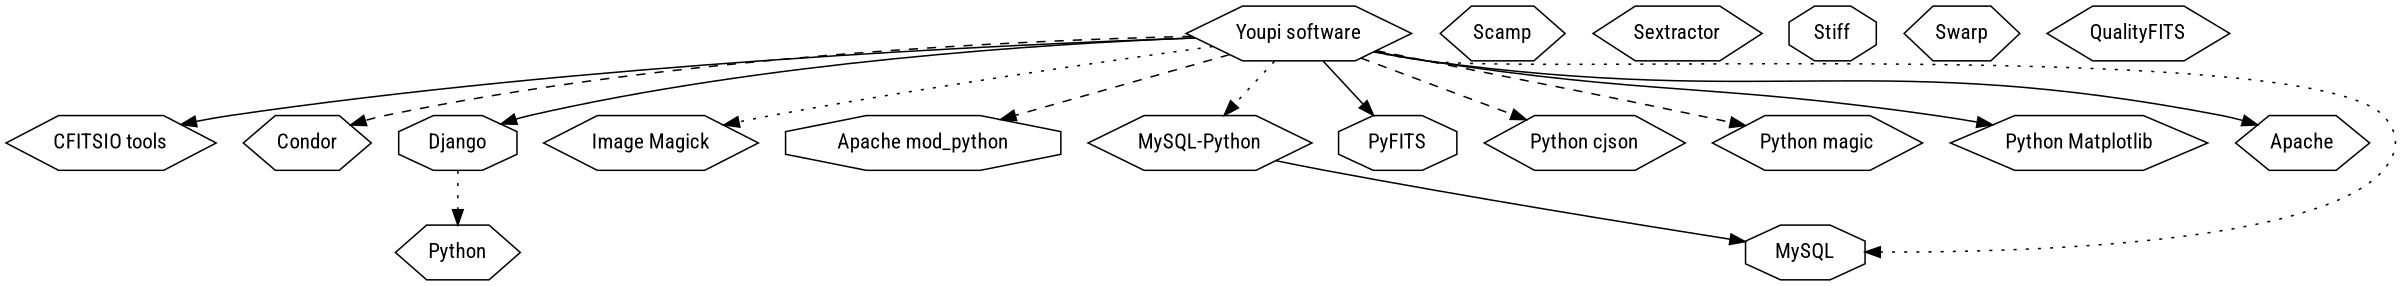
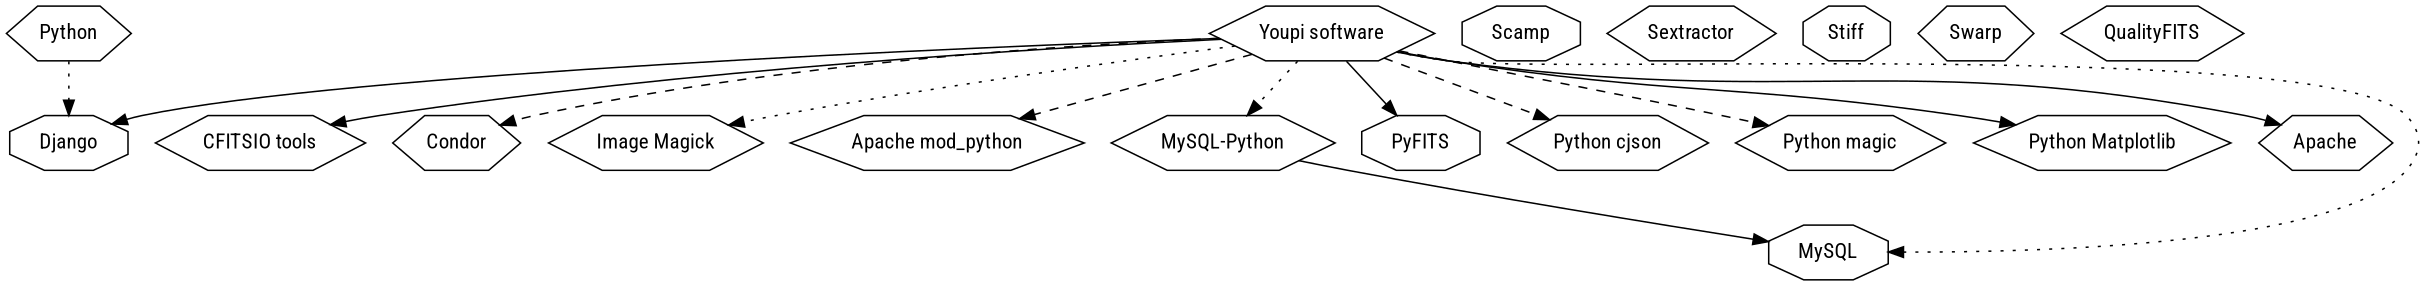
(1503, 33) -> (1521, 33)
(923, 143) -> (937, 143)
(458, 190) -> (69, 81)
